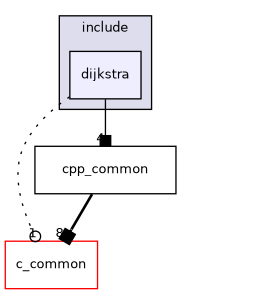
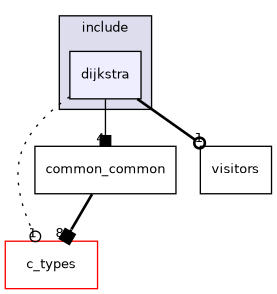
(105, 170) -> (105, 170)
none -> (236, 170)
(51, 265) -> (51, 265)
